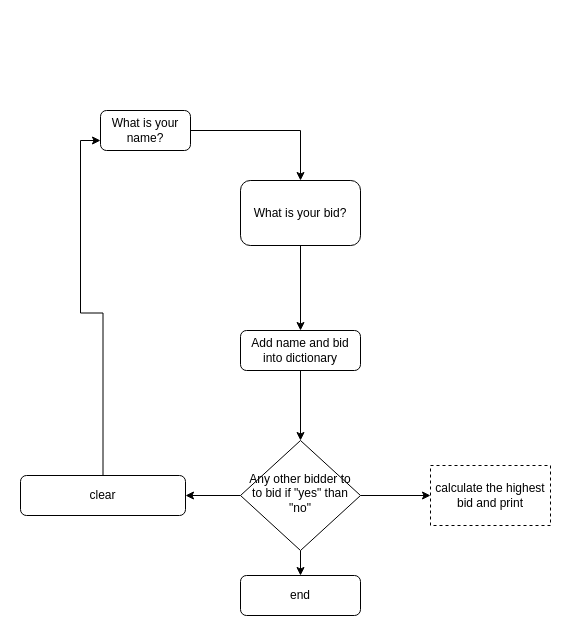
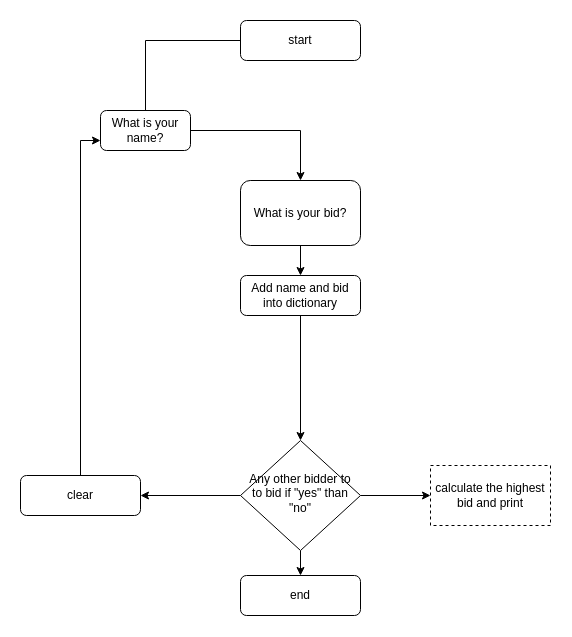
none -> (159, 41)
none -> (301, 41)
(301, 351) -> (301, 296)
(103, 496) -> (81, 496)
